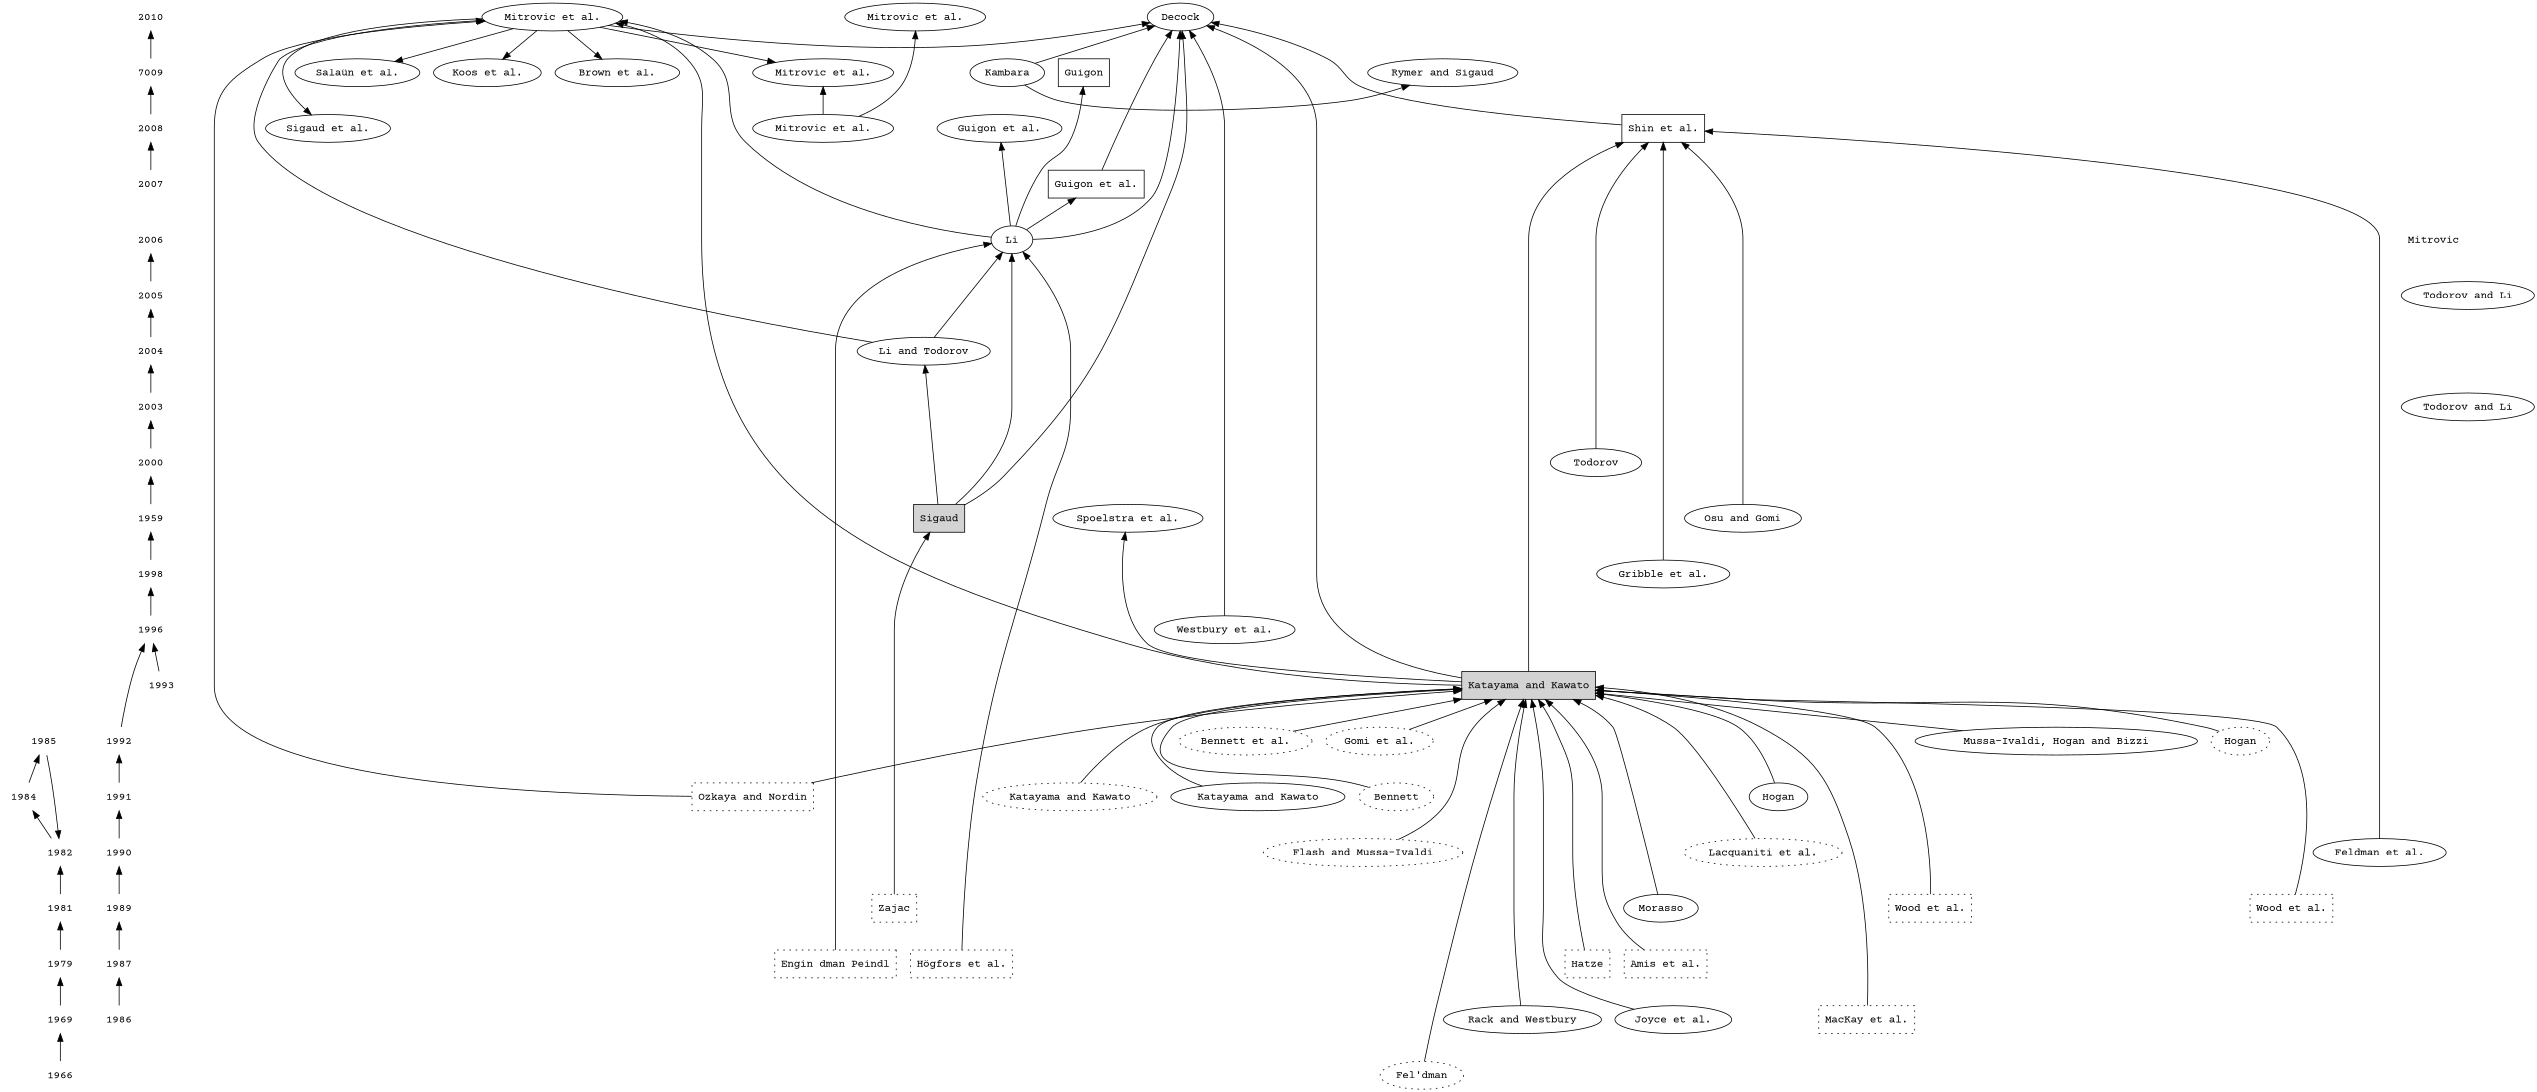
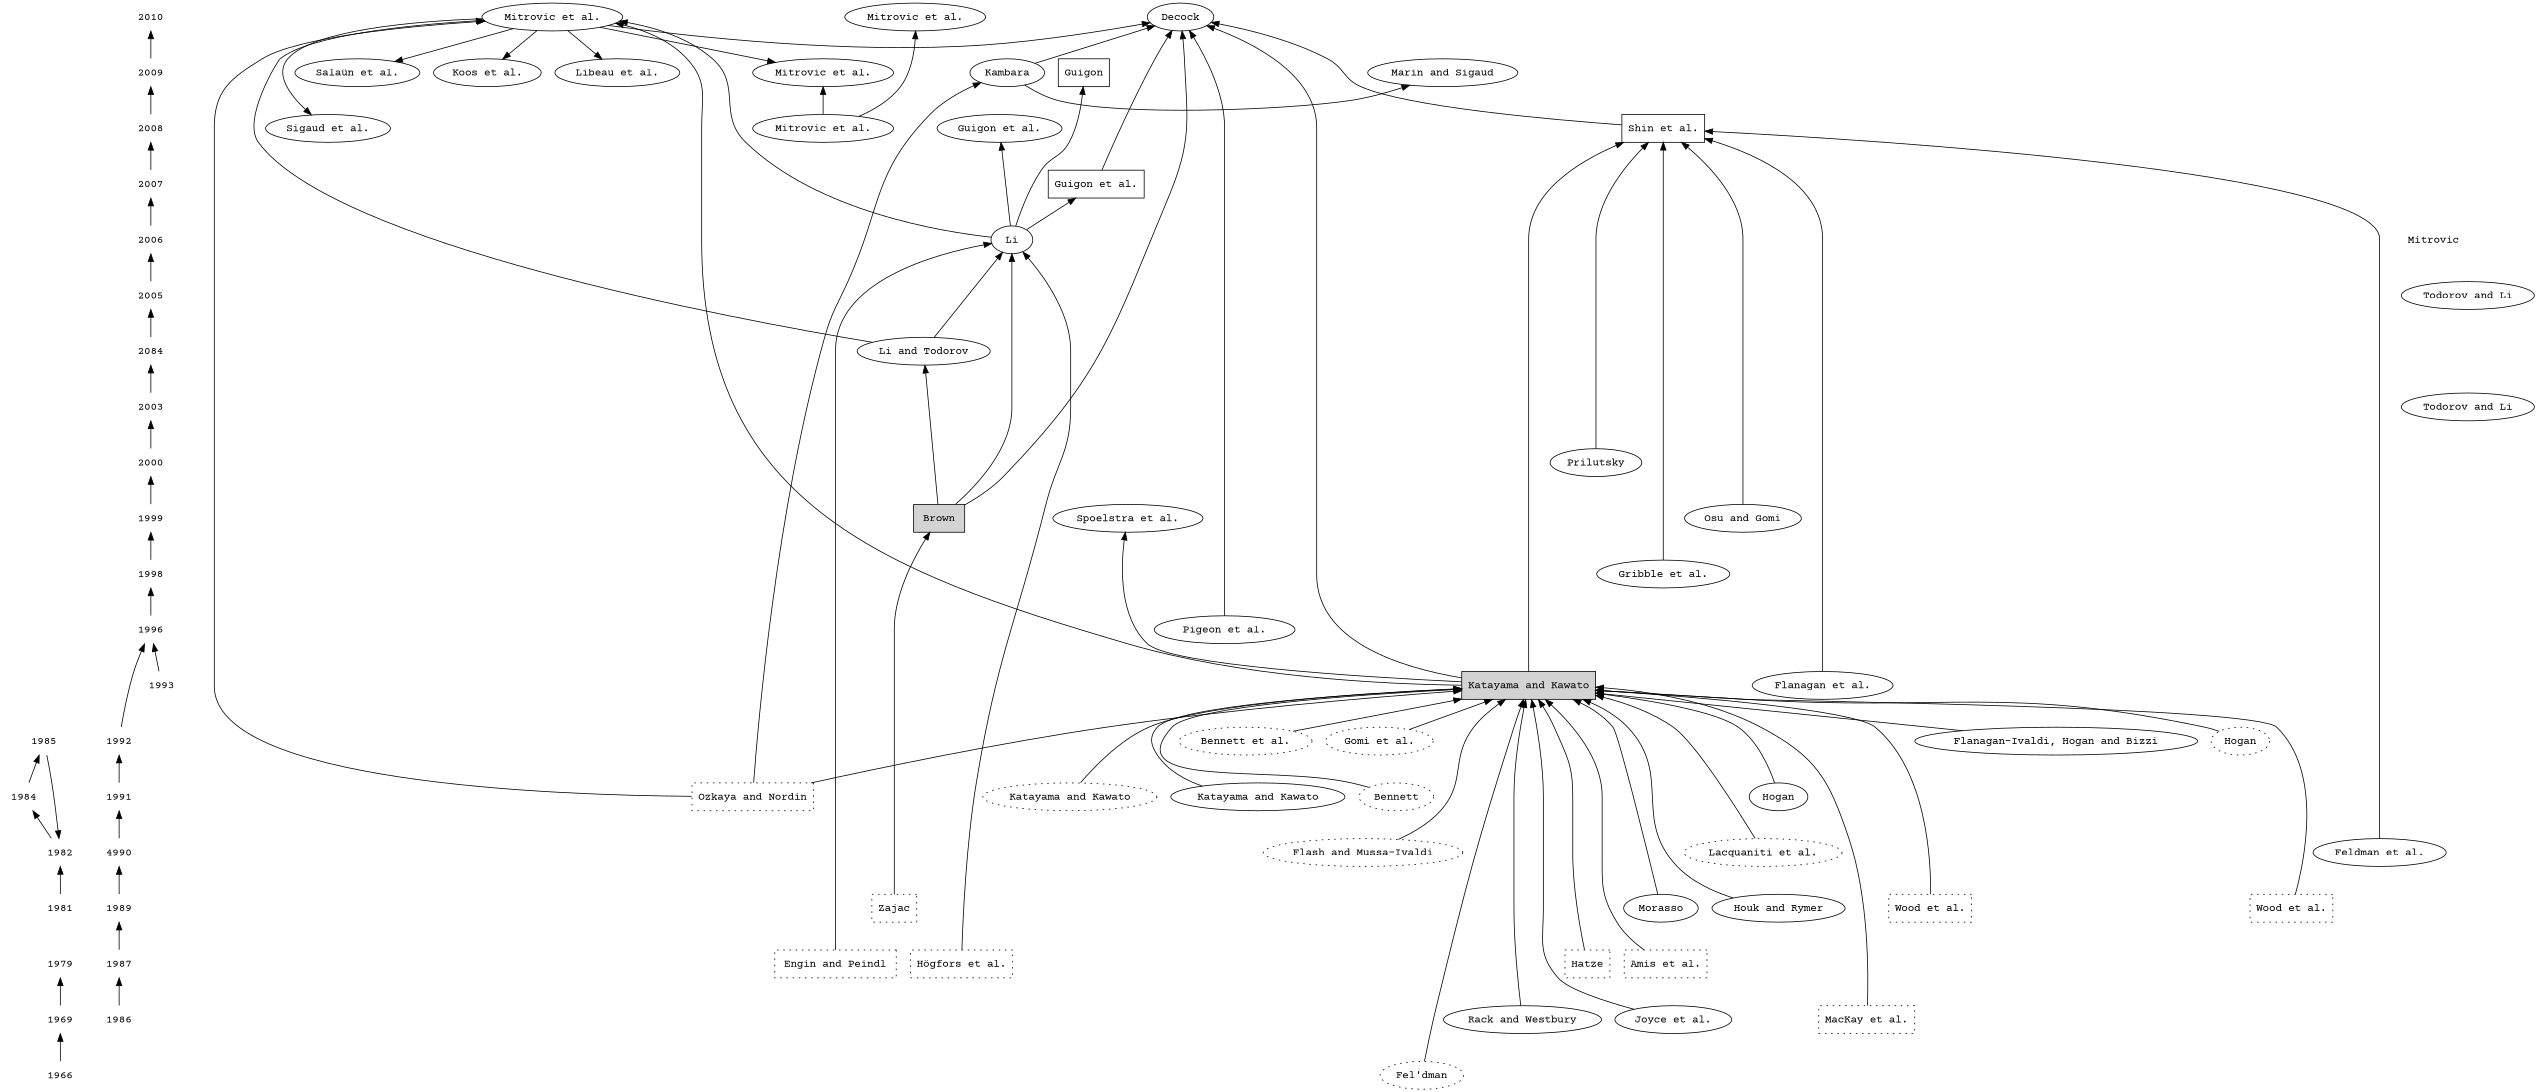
(151, 73) -> (151, 73)
(617, 73) -> (617, 73)
(1443, 73) -> (1443, 73)
(1159, 183) -> none
none -> (151, 216)
(151, 351) -> (151, 351)
none -> (806, 410)
(1596, 463) -> (1596, 463)
(151, 518) -> (151, 518)
(939, 518) -> (939, 518)
(1225, 630) -> (1225, 630)
none -> (1823, 685)
(2056, 741) -> (2056, 741)
(119, 853) -> (119, 853)
none -> (1779, 908)
(60, 940) -> none
(836, 964) -> (836, 964)
